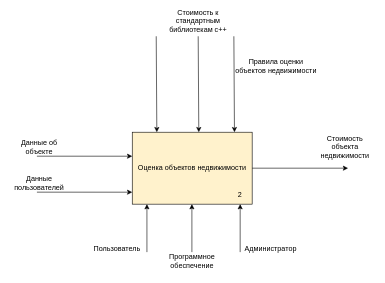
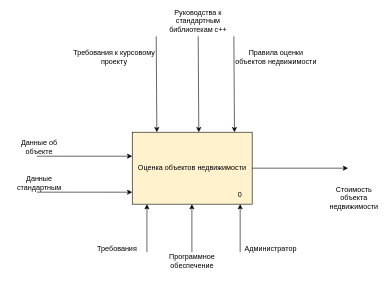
(198, 21) -> (198, 21)
none -> (114, 57)
(276, 66) -> (276, 57)
(345, 147) -> (354, 198)
(39, 183) -> (39, 183)
(240, 195) -> (240, 195)
(117, 249) -> (117, 249)
